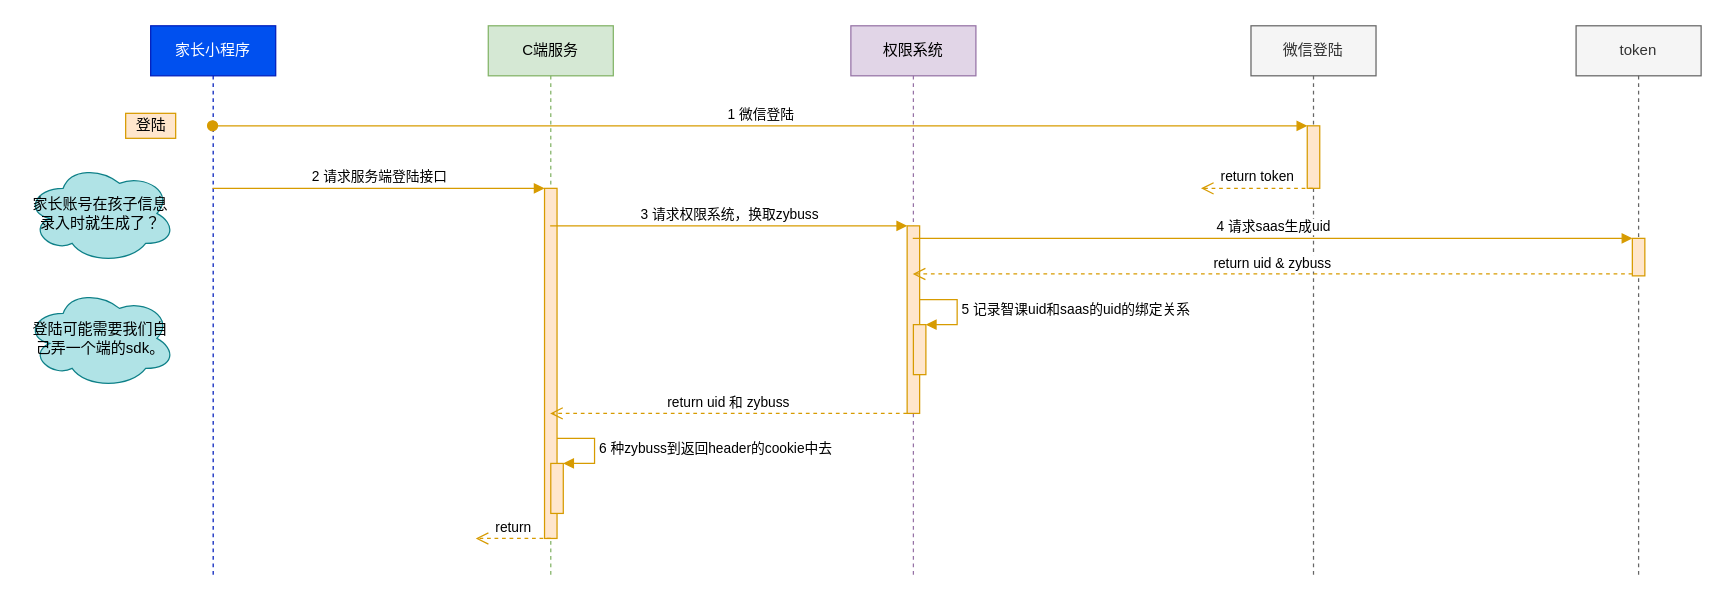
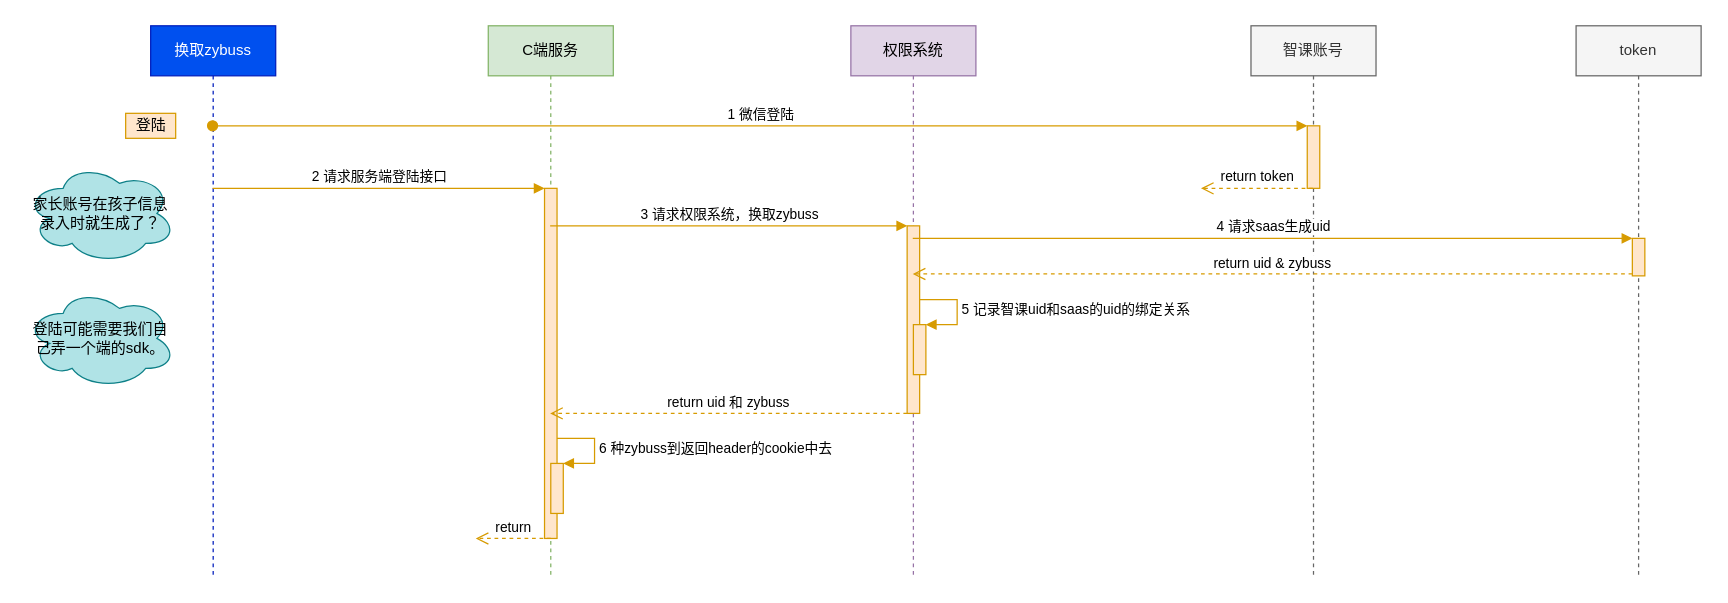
(213, 51) -> (213, 51)
(1313, 51) -> (1313, 51)
